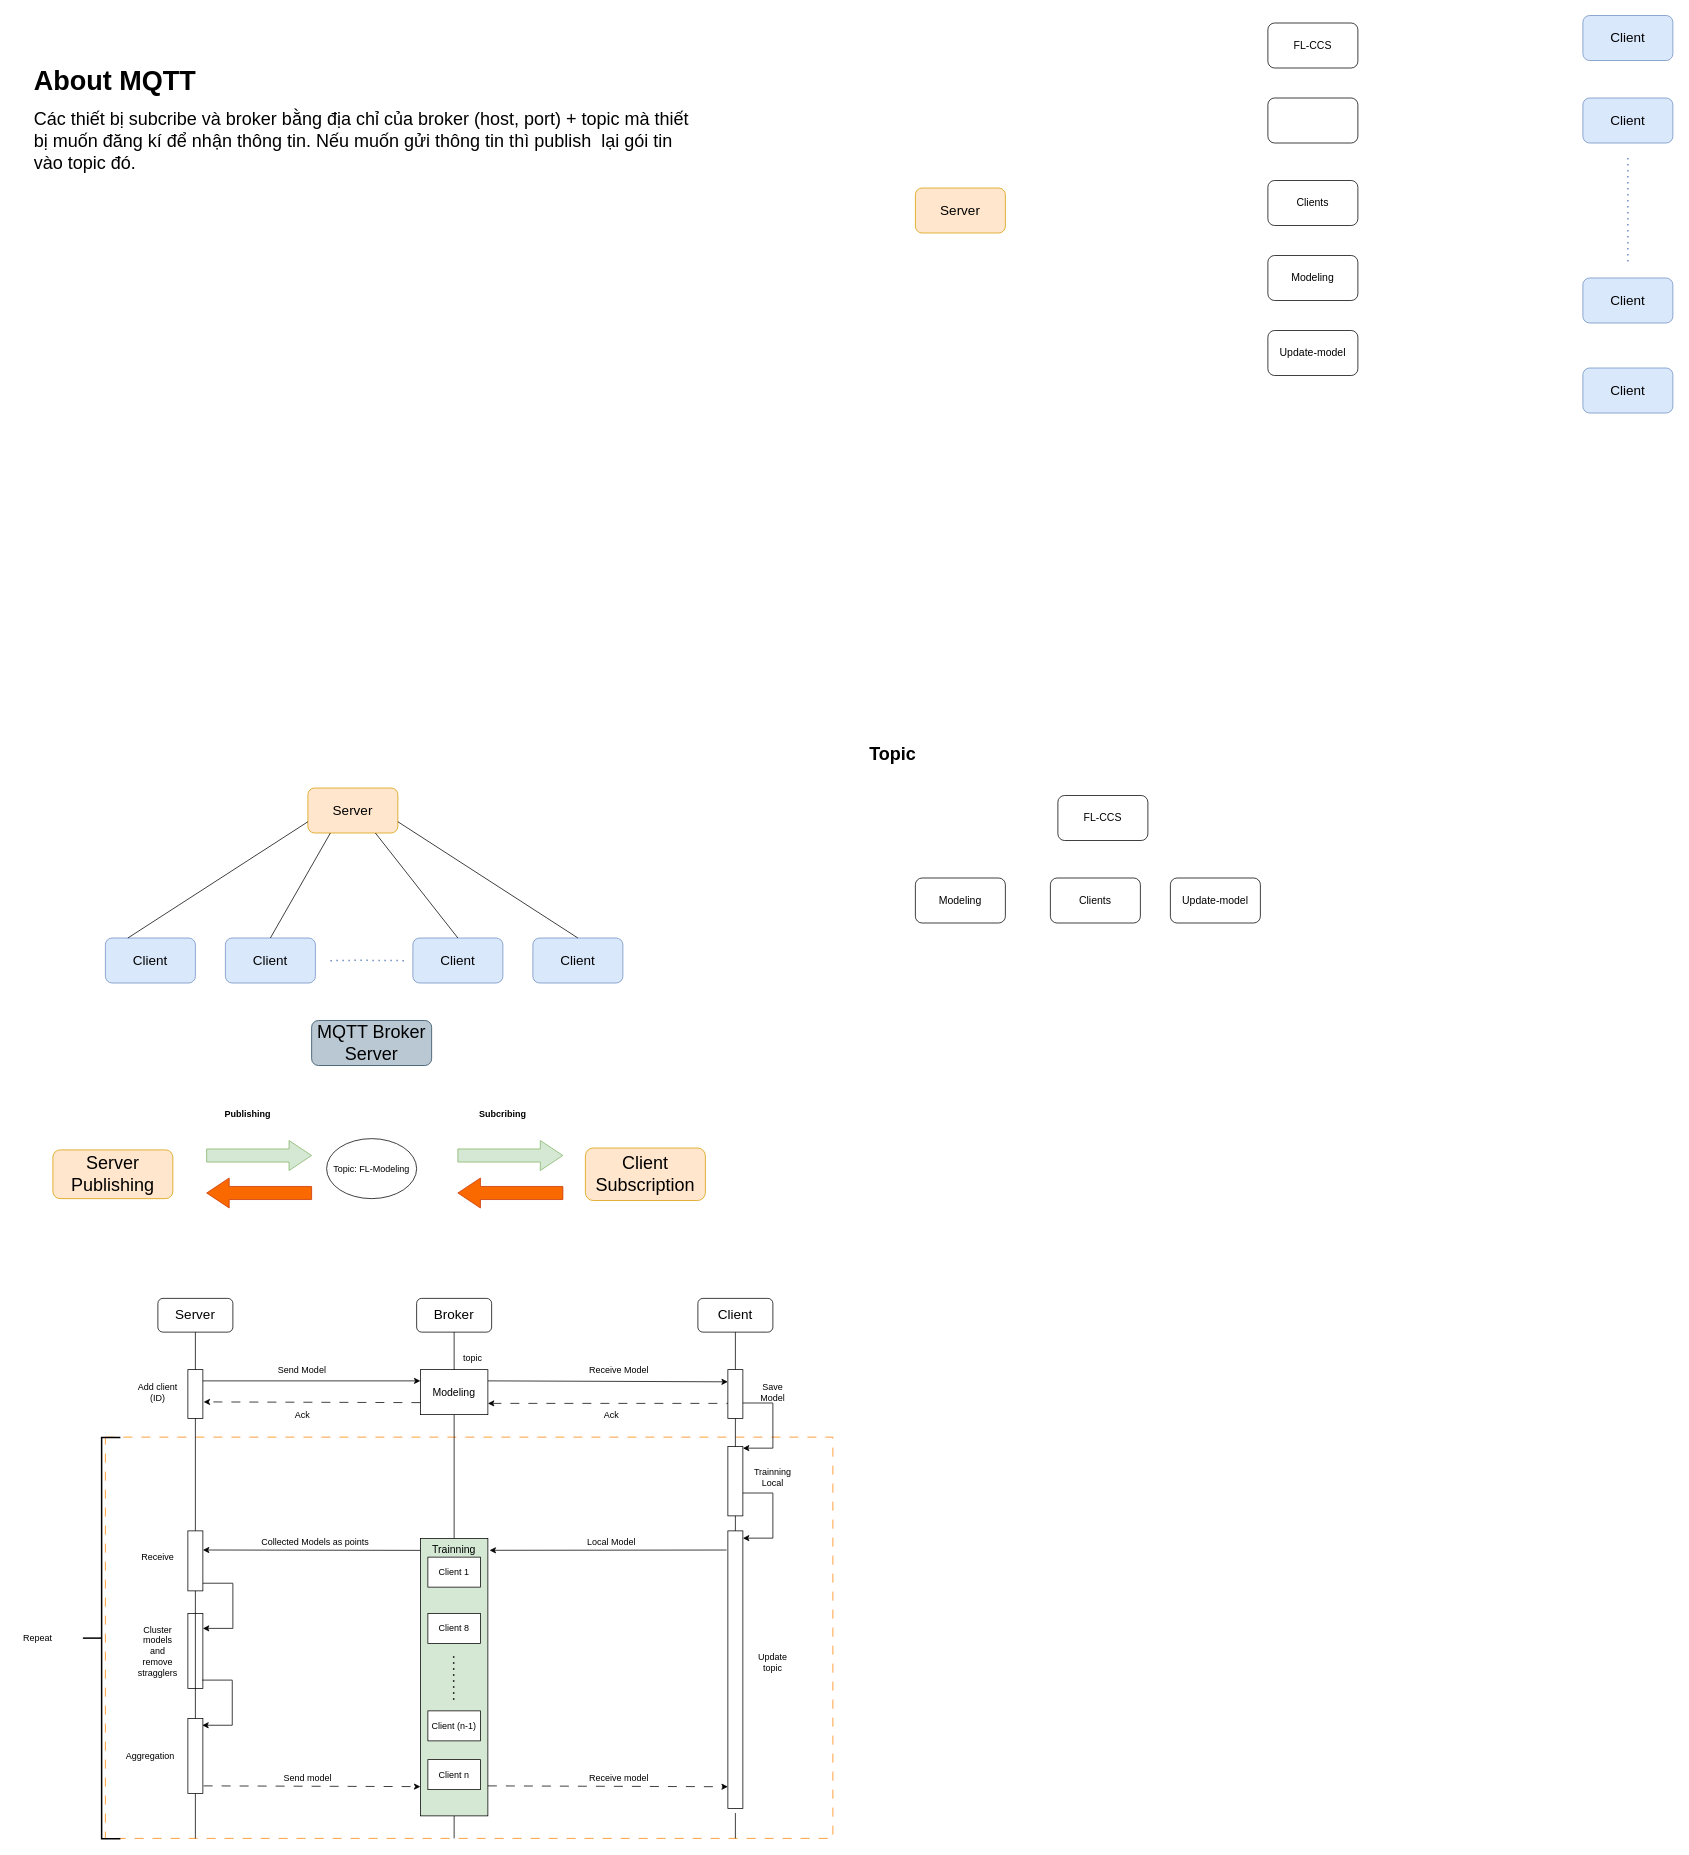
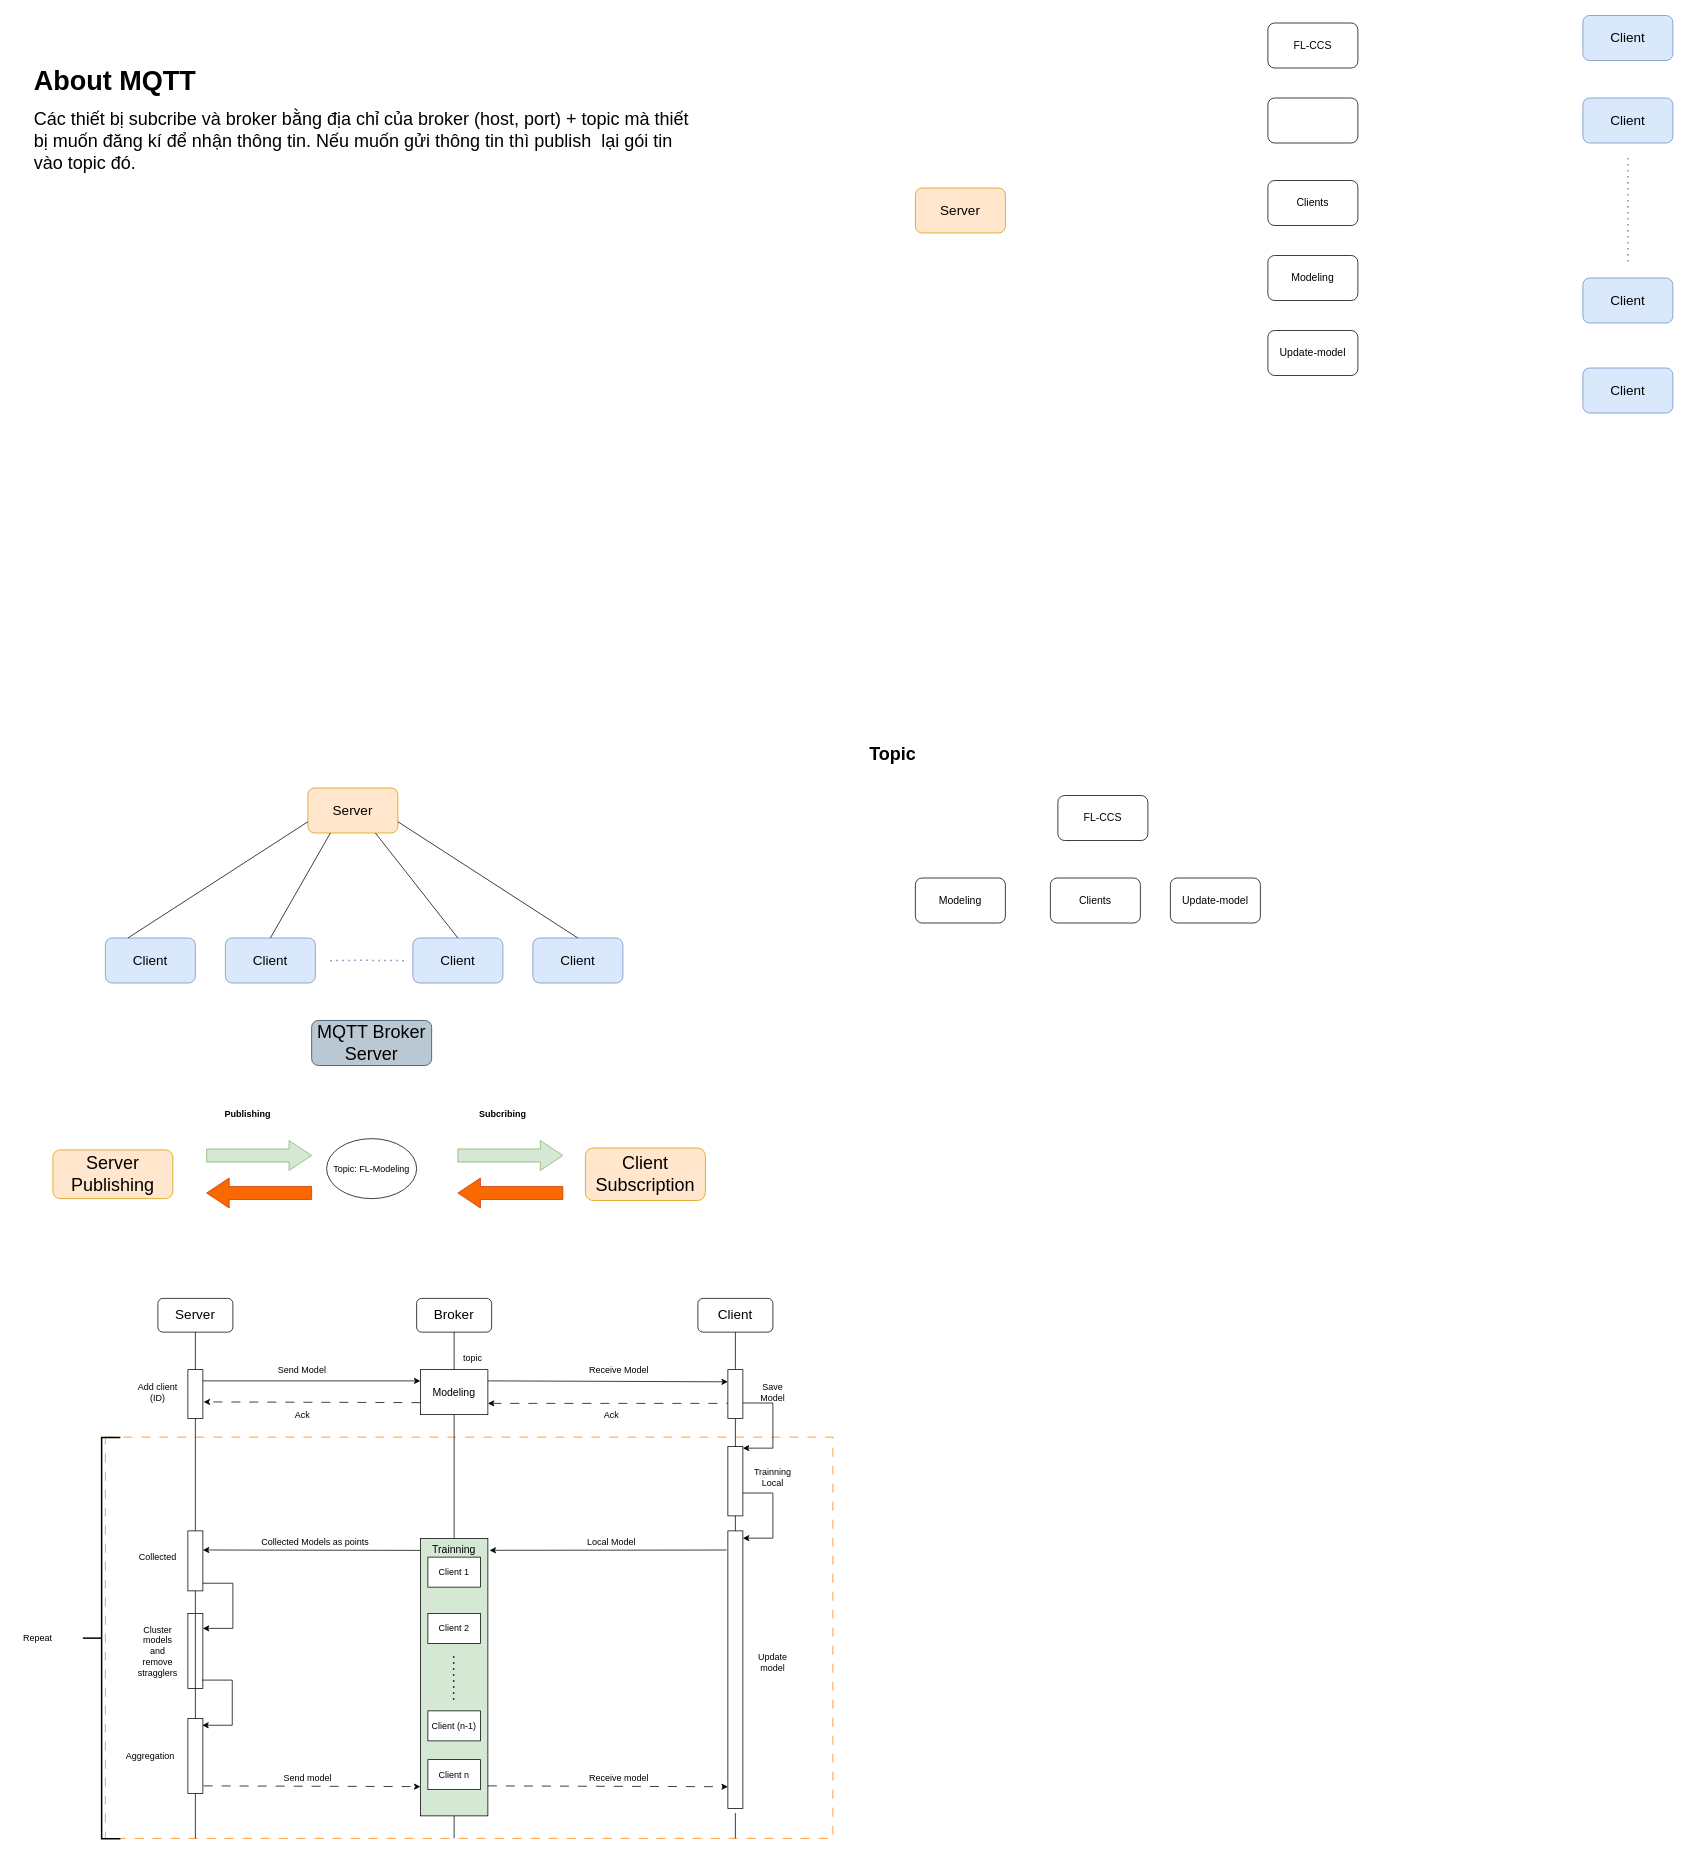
(158, 1557) -> (158, 1557)
(454, 1629) -> (454, 1629)
(773, 1662) -> (773, 1662)
